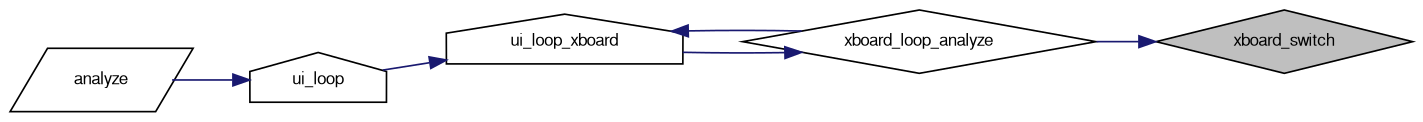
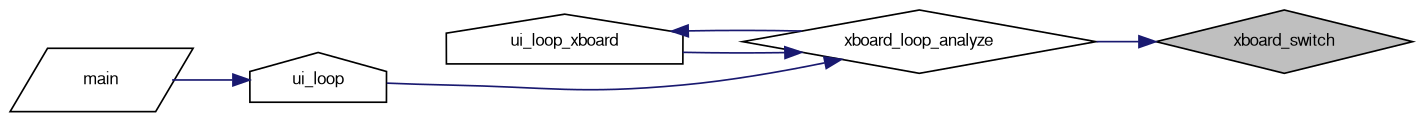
(406, 66) -> (607, 89)
(102, 80) -> (102, 80)
